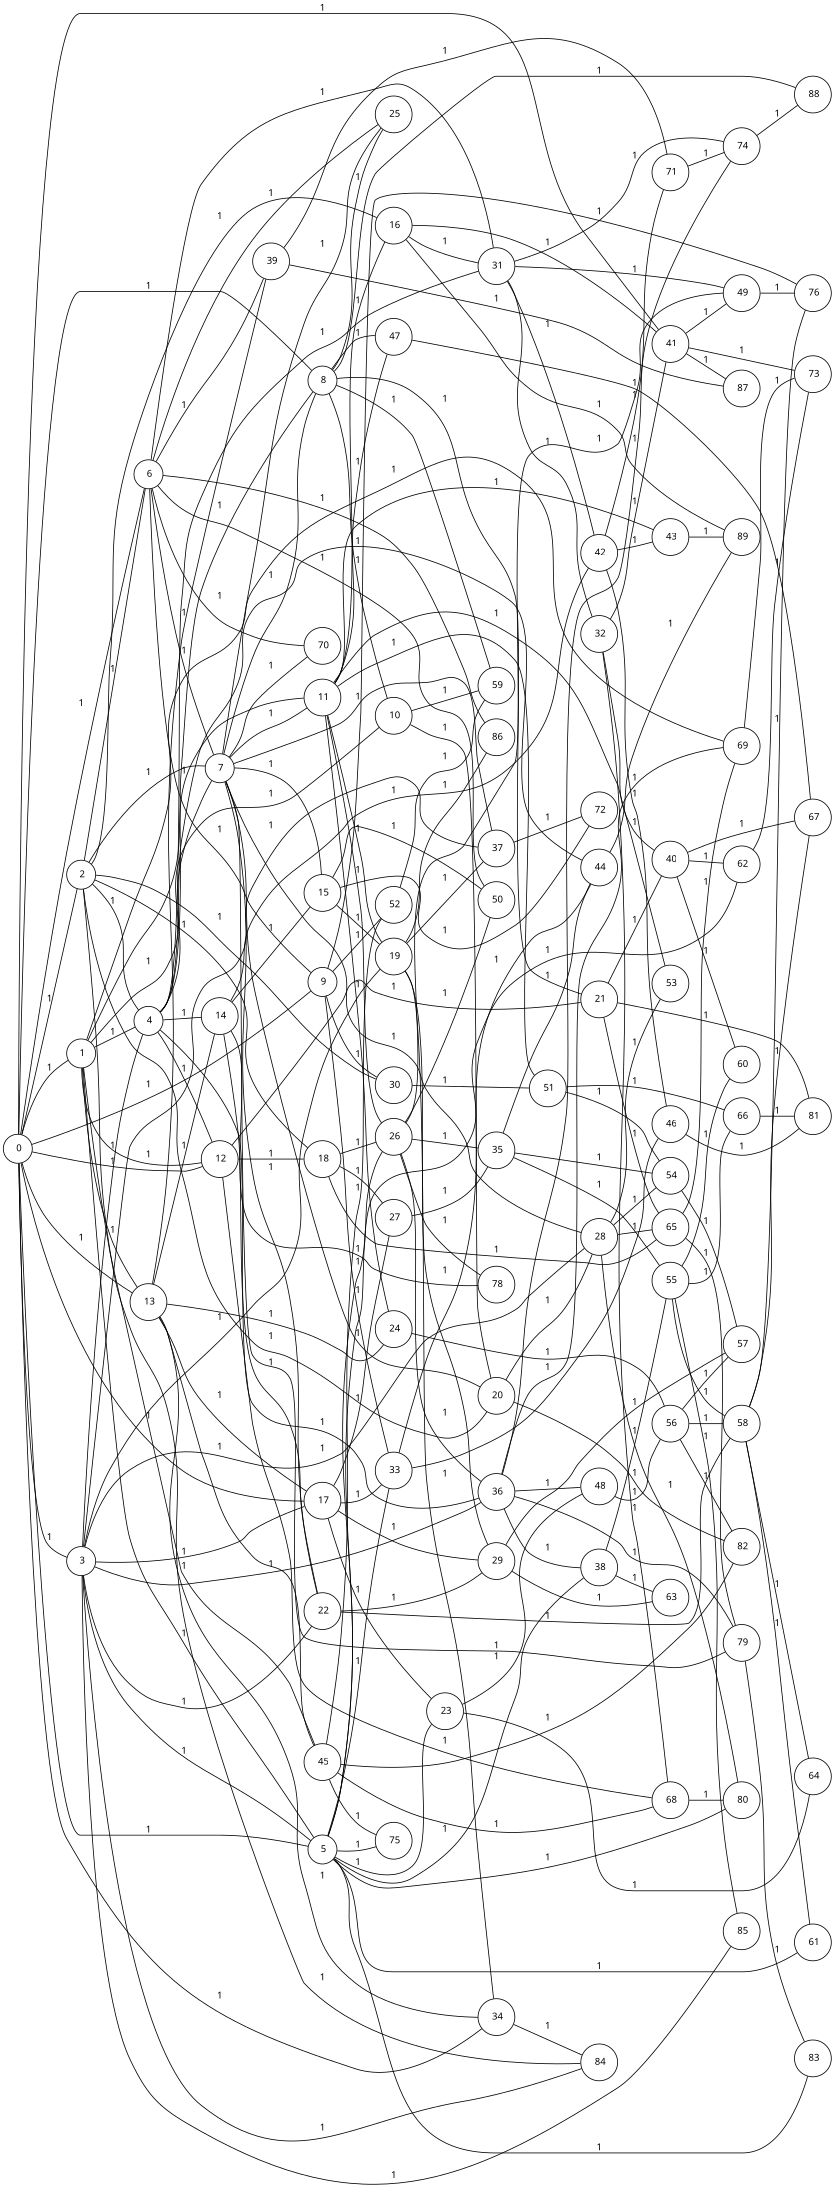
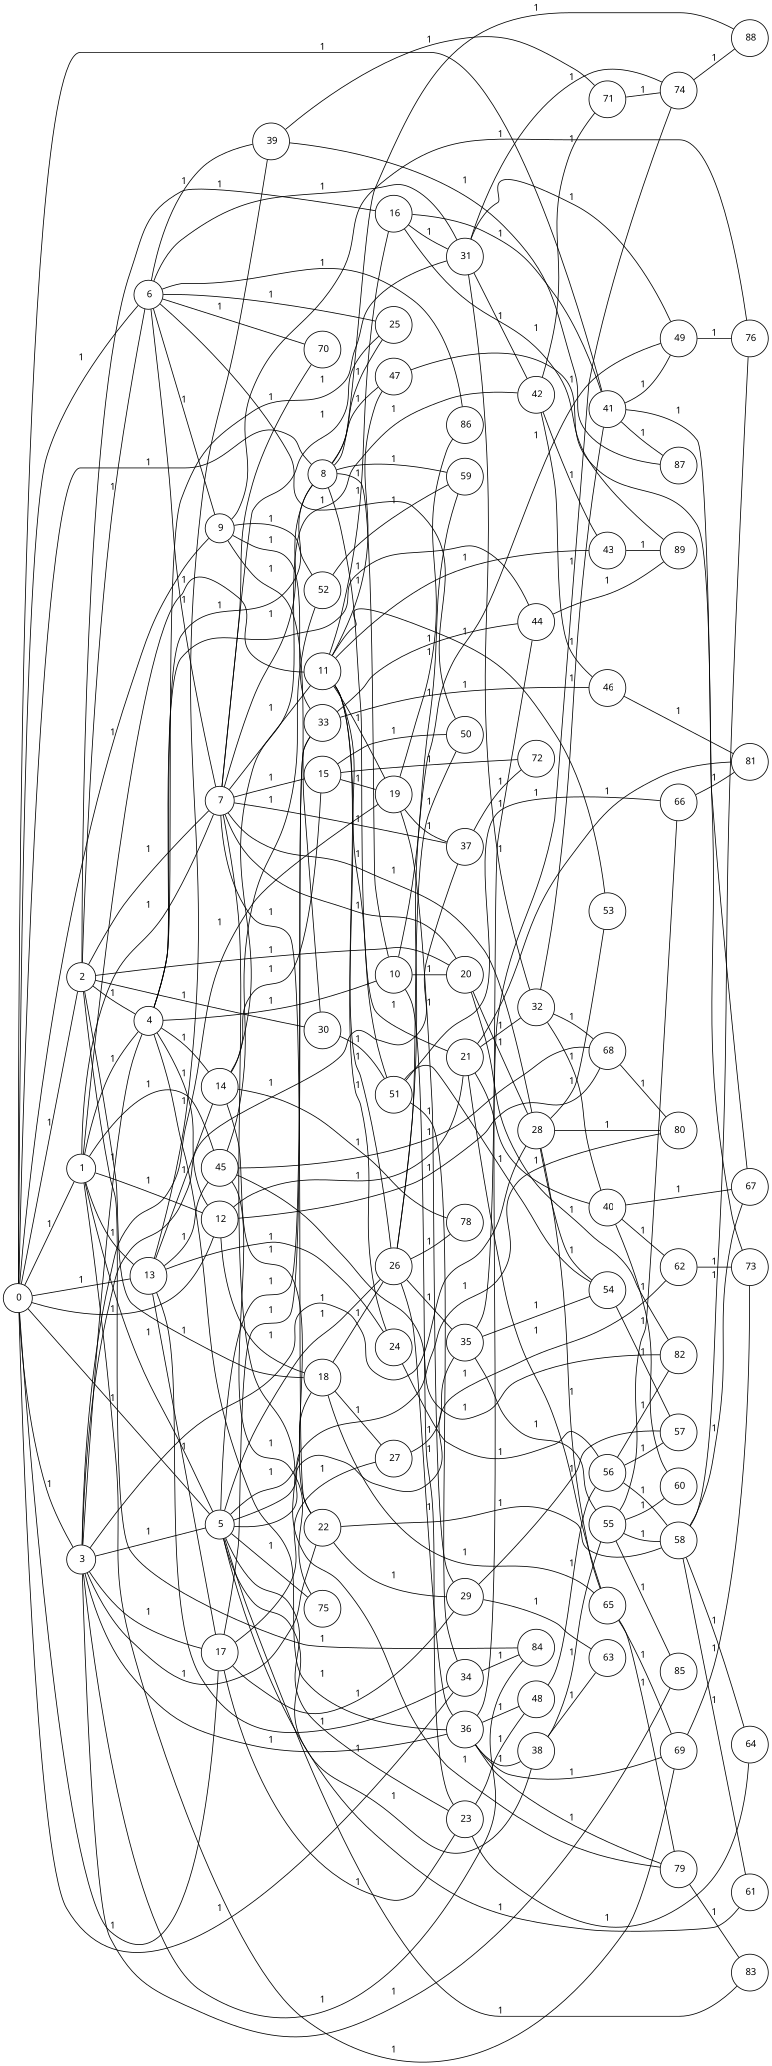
none -> (503, 1031)
none -> (425, 1397)
none -> (288, 1480)
(427, 1486) -> (445, 1363)
